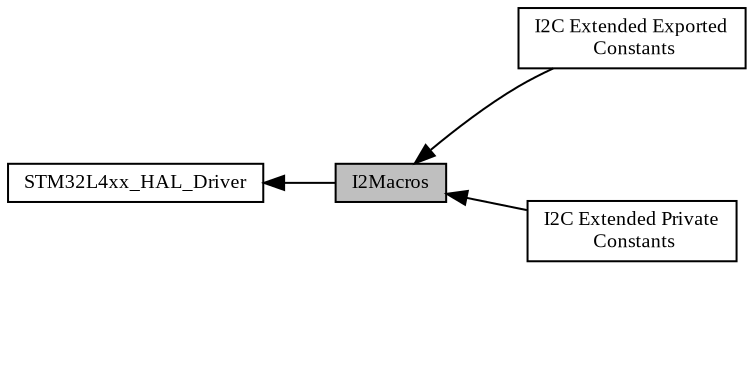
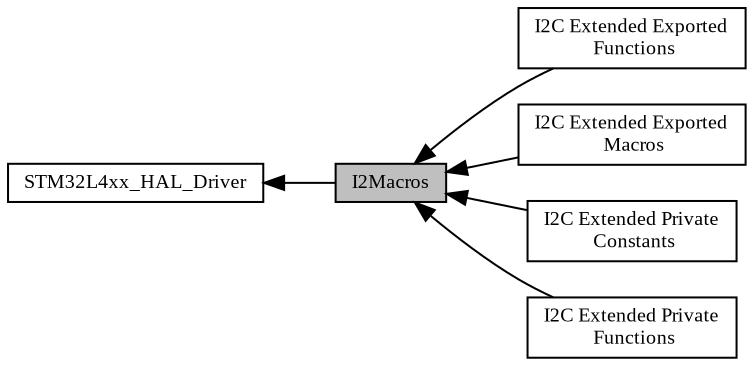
(632, 38) -> (632, 38)
none -> (632, 135)
none -> (632, 328)
